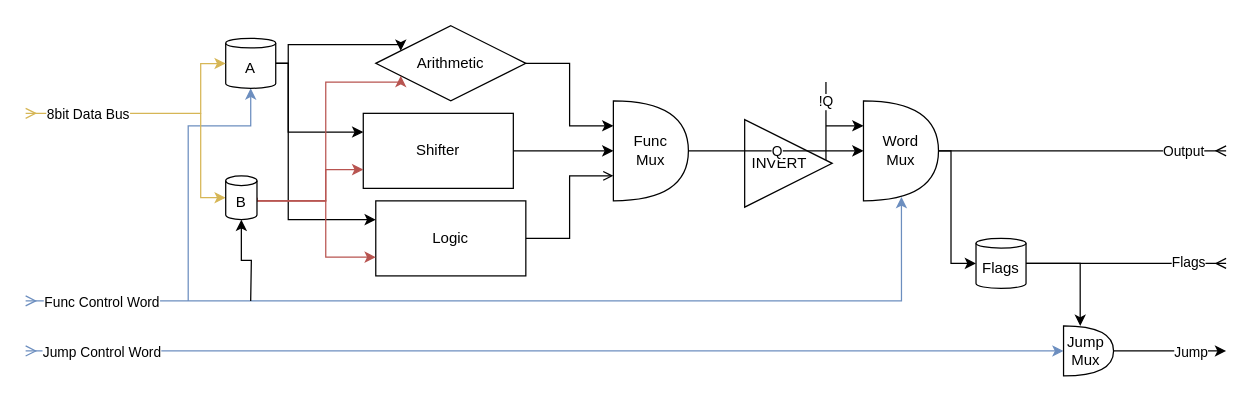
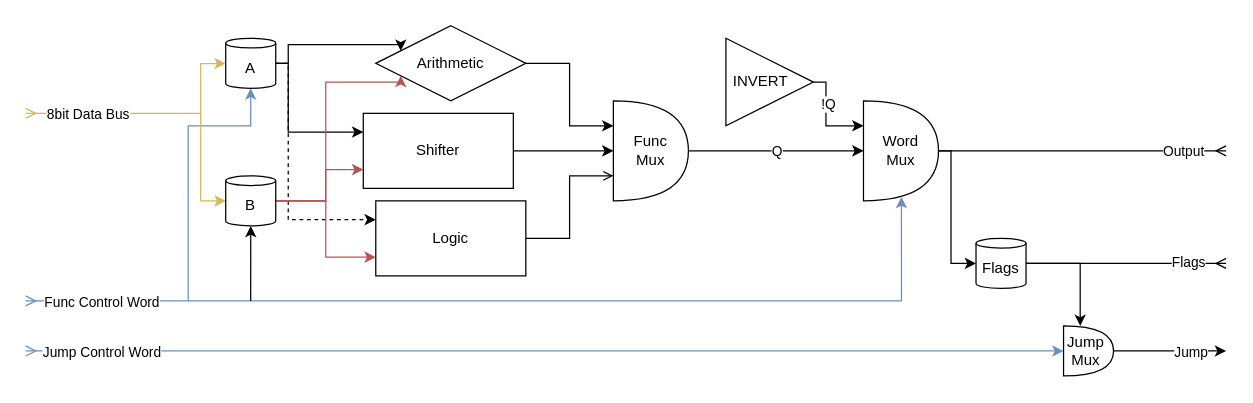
(788, 163) -> (769, 82)
(241, 198) -> (251, 201)
(288, 216) -> (288, 216)
